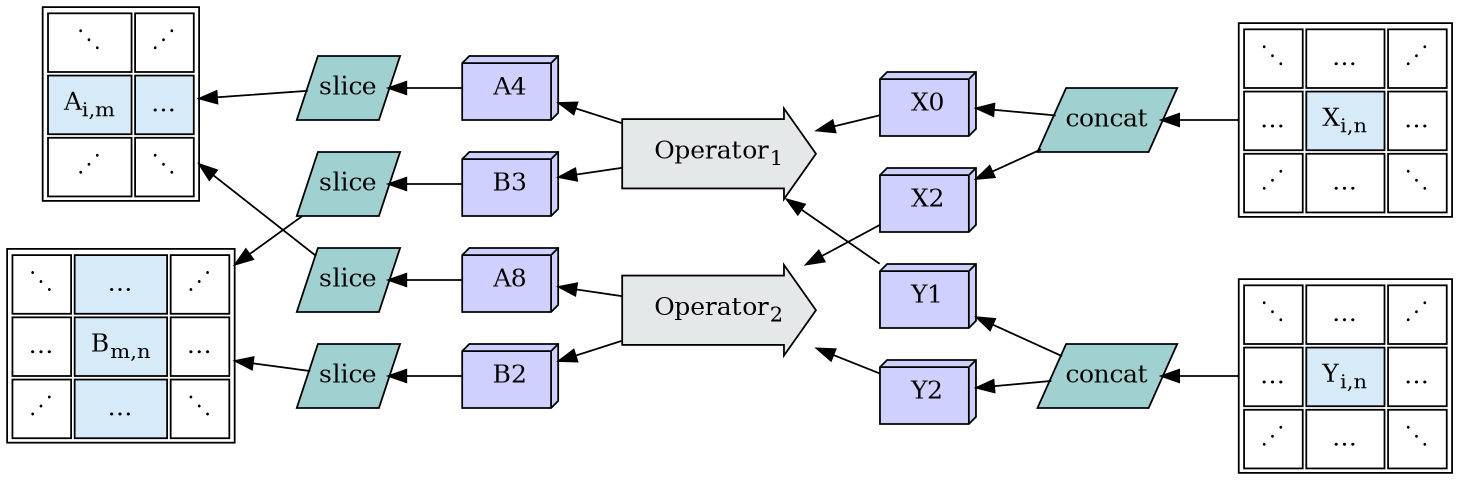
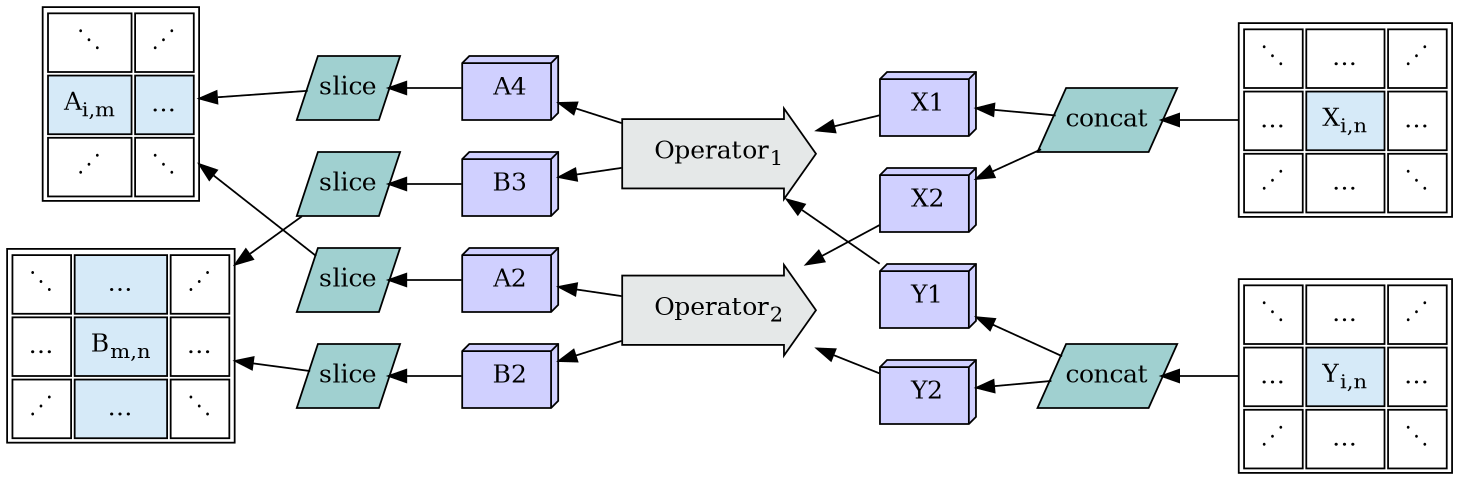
(928, 104) -> (928, 104)
(510, 280) -> (510, 280)
